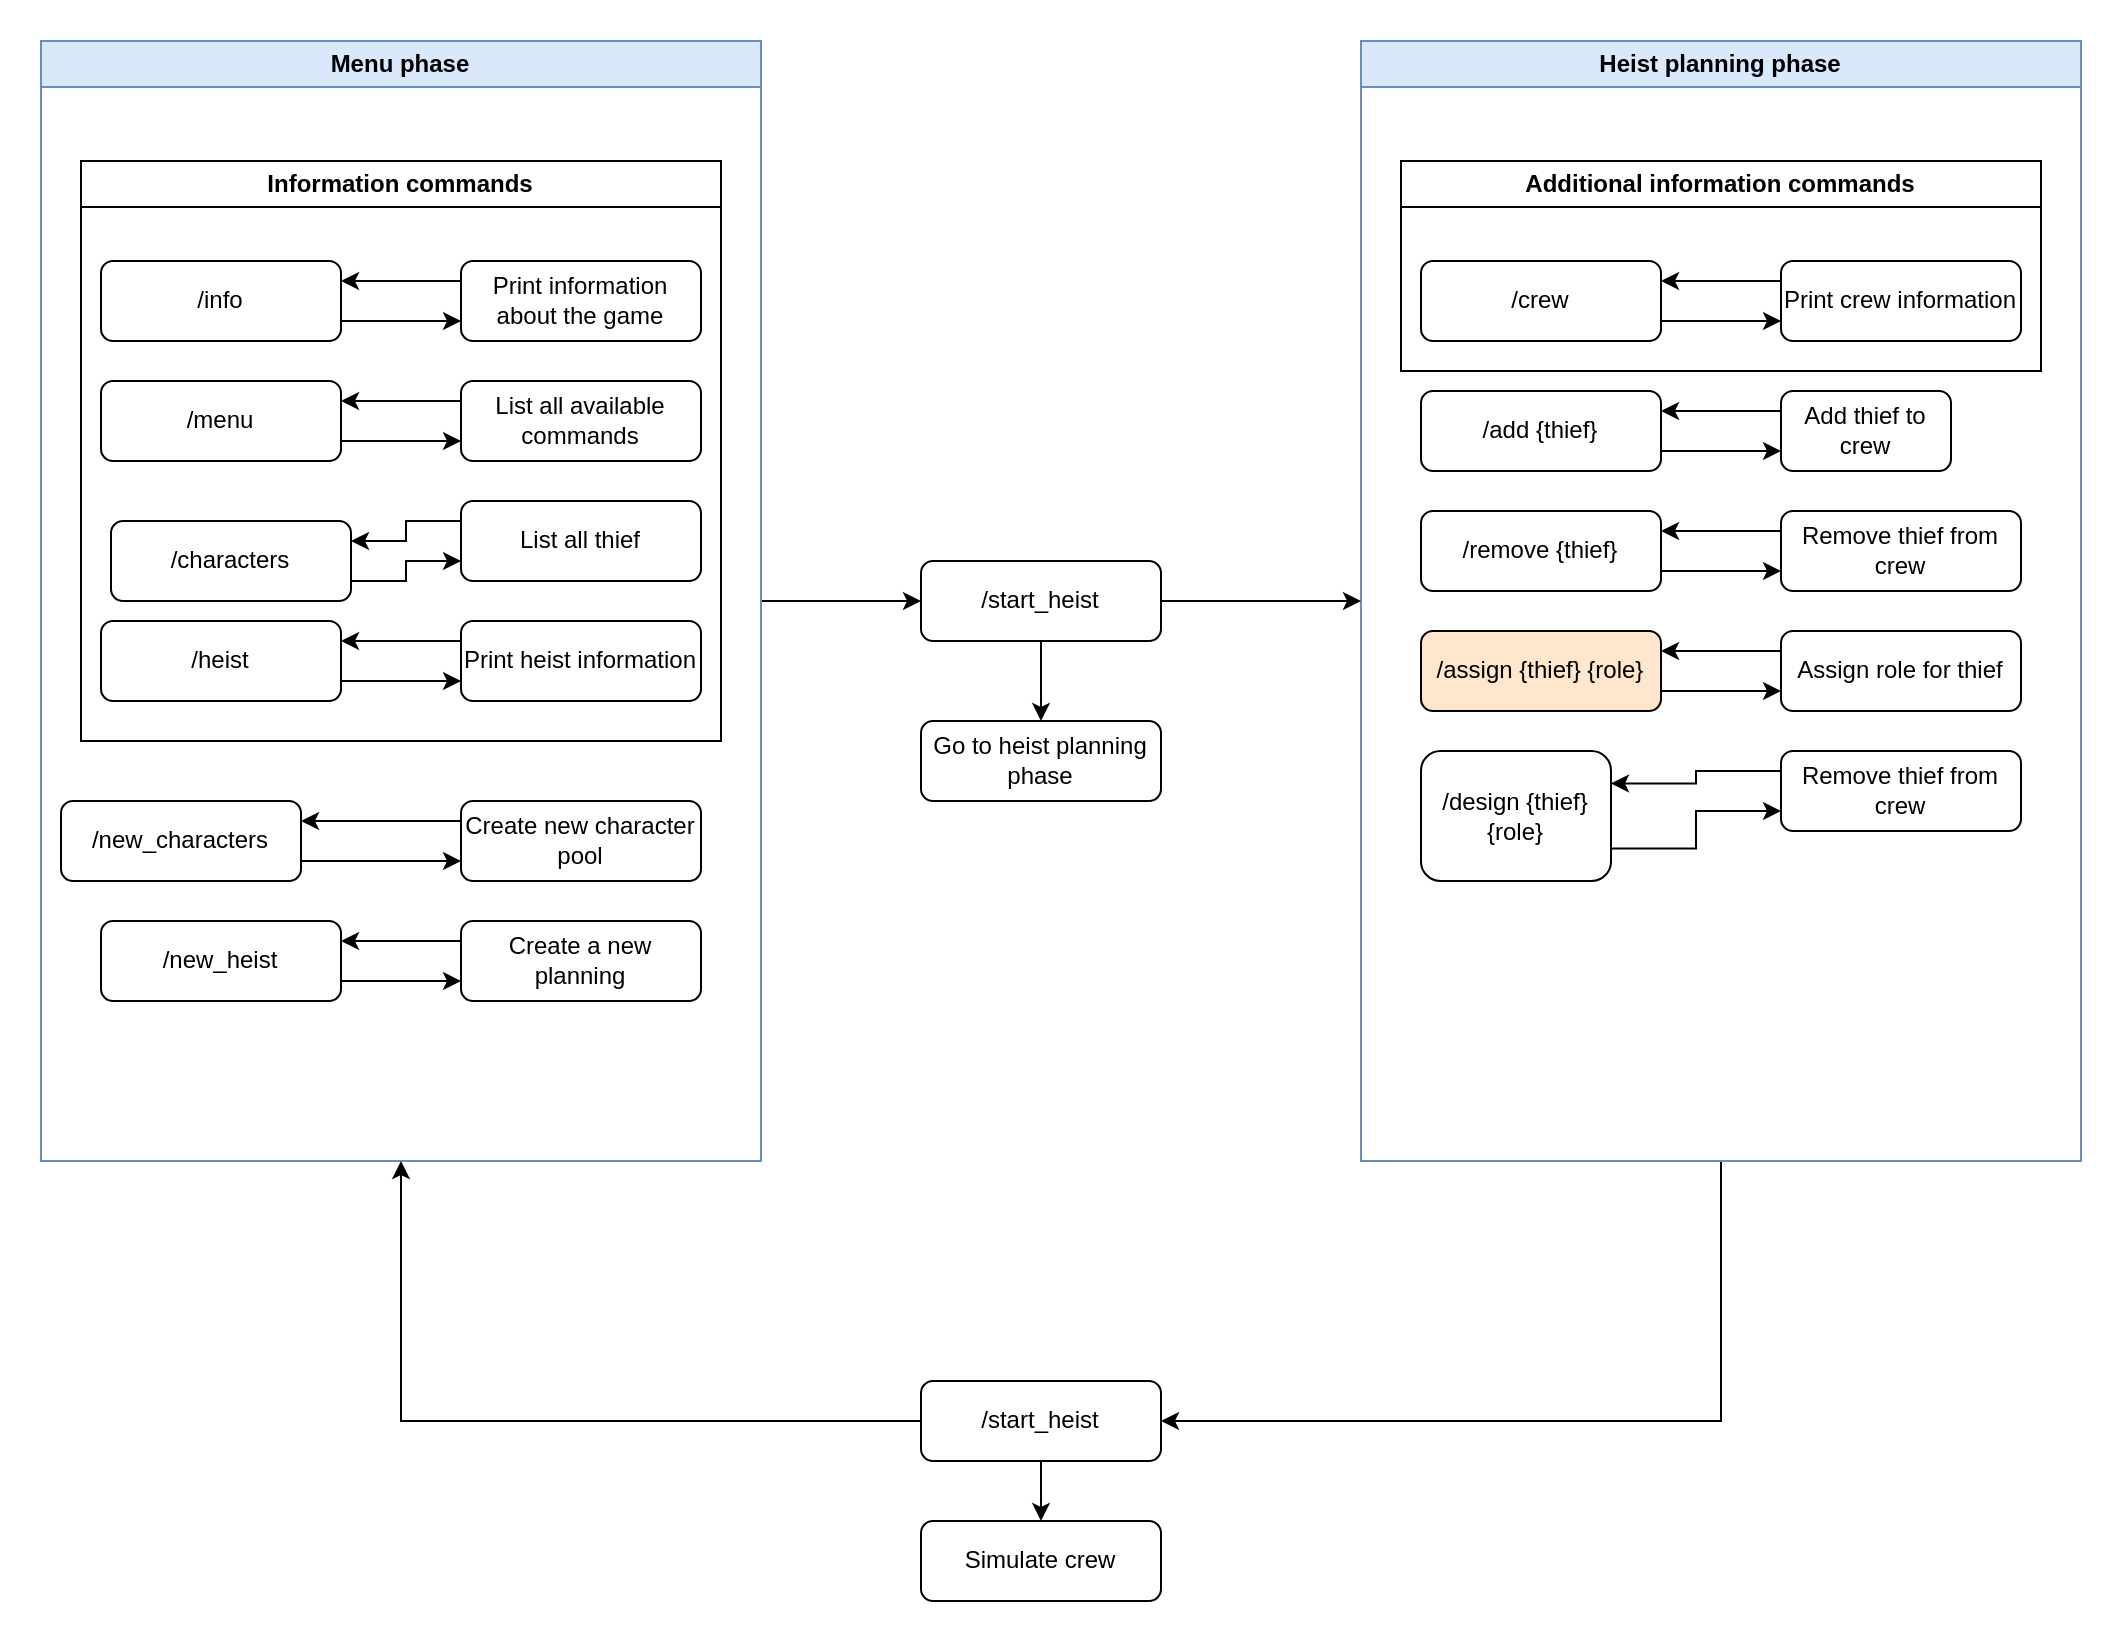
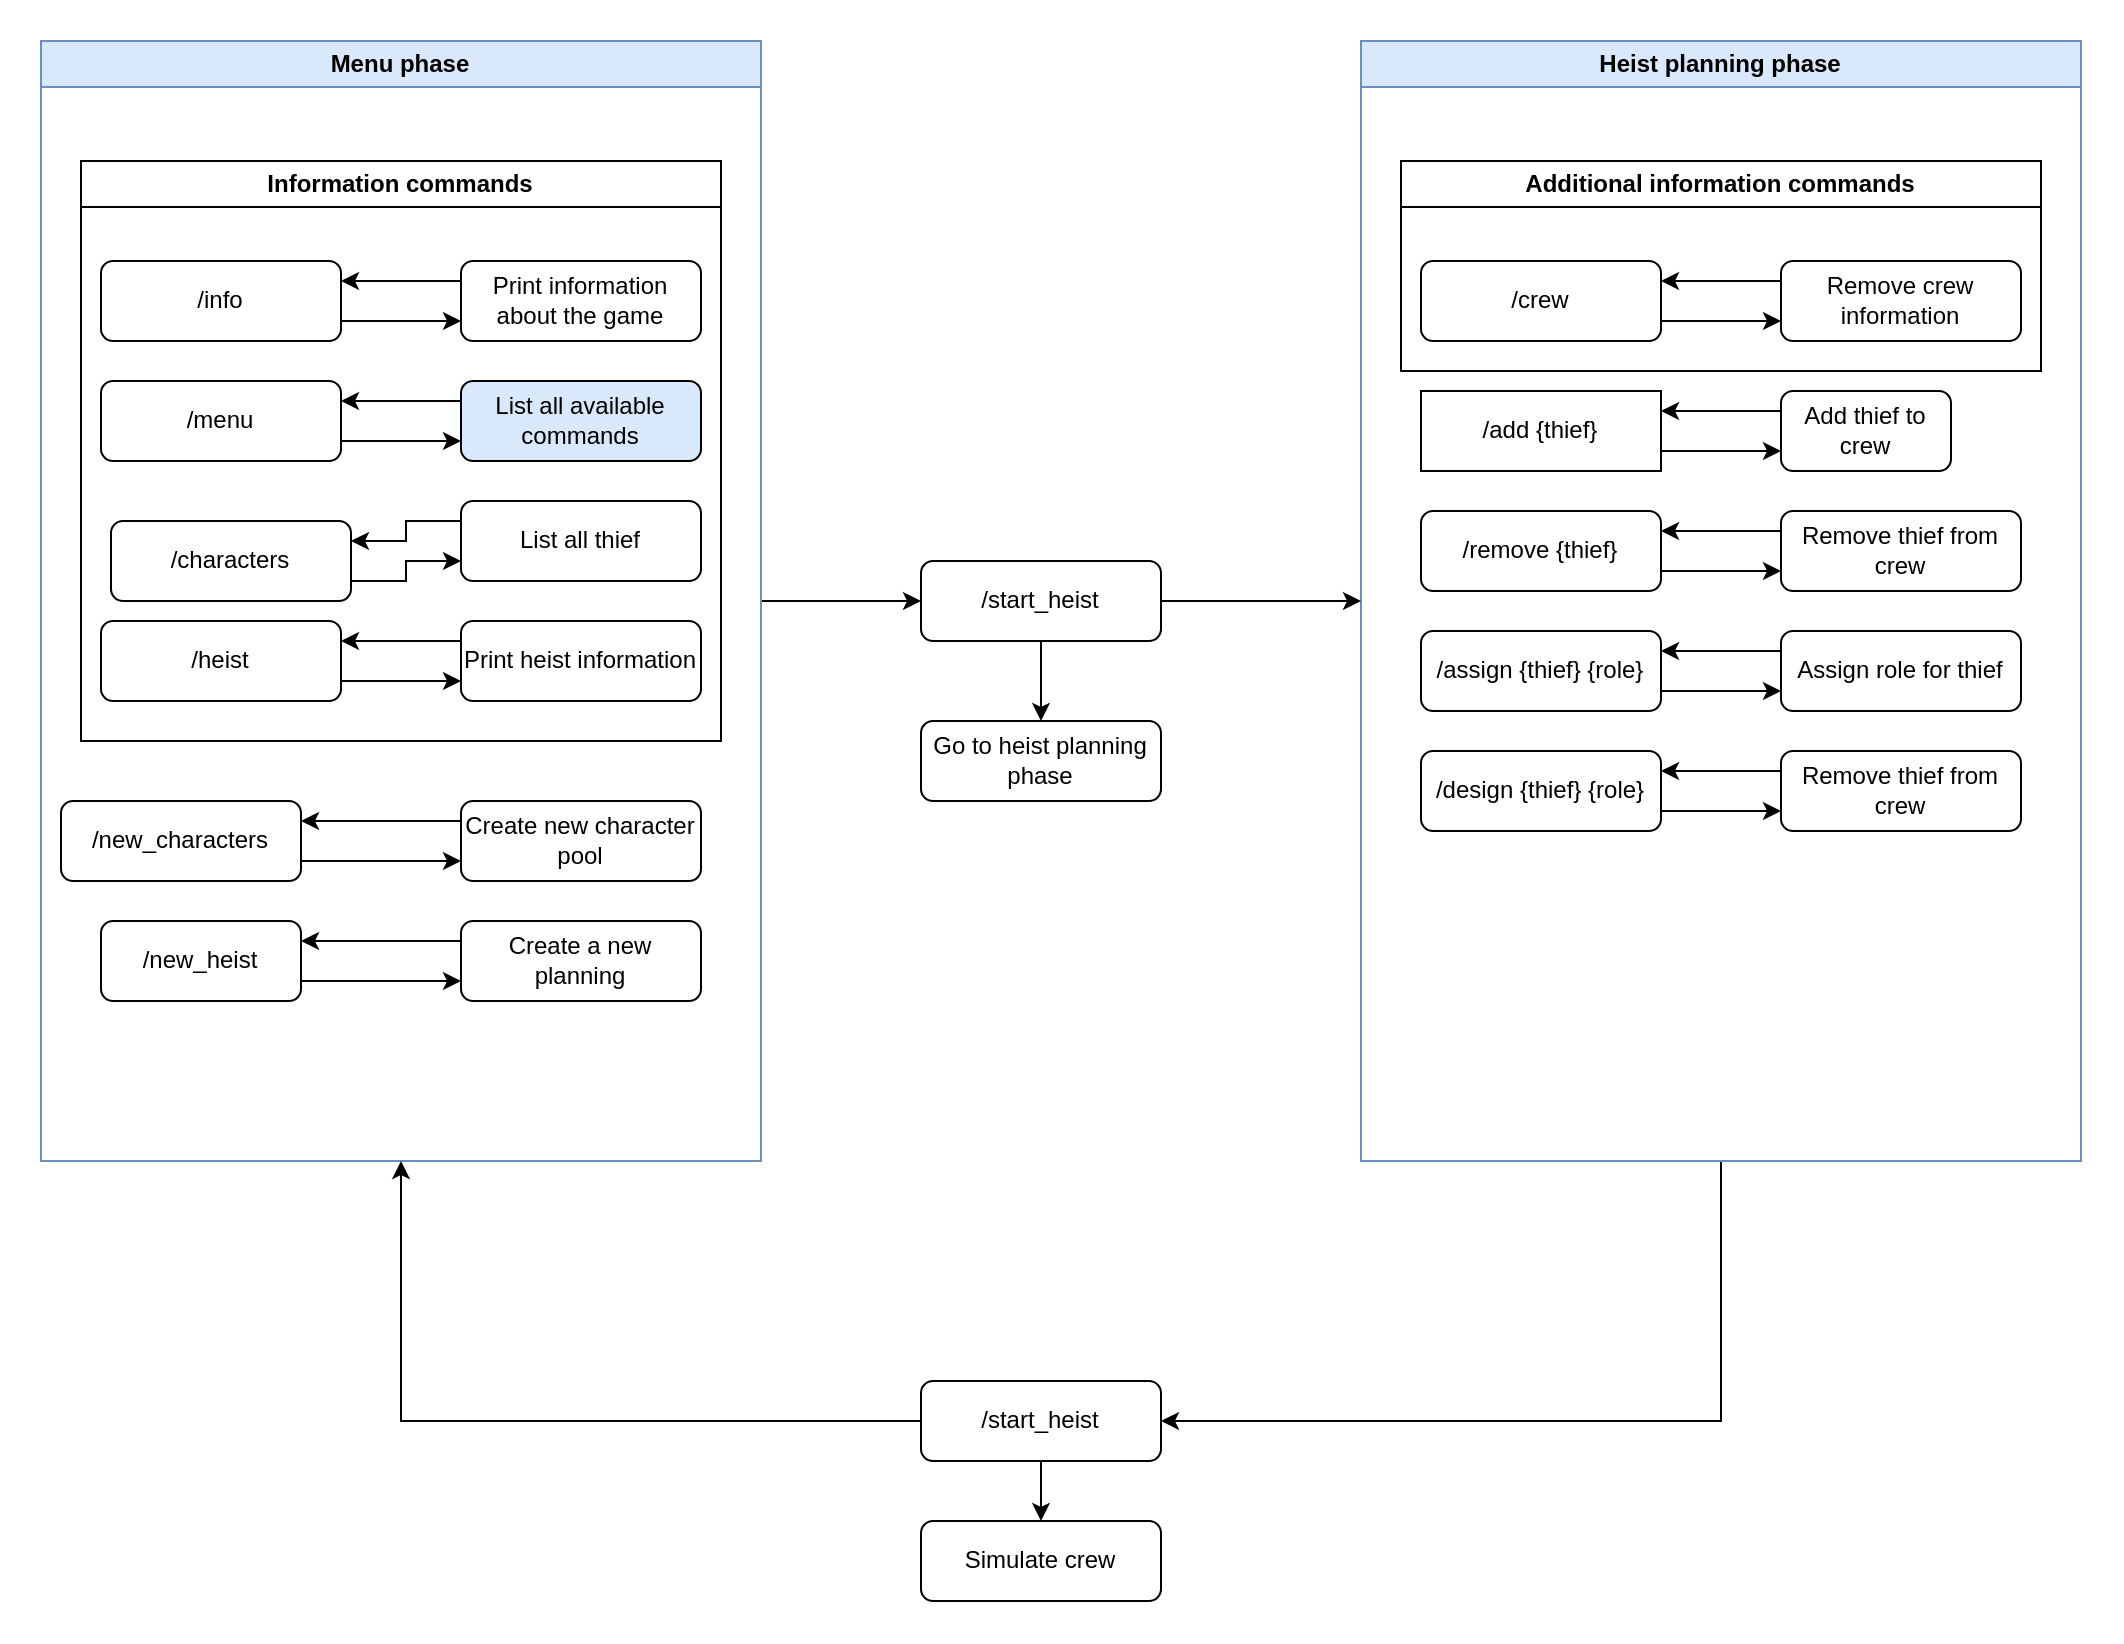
(1901, 301) -> (1901, 301)
(581, 421) -> (581, 421)
(1541, 431) -> (1541, 431)
(1541, 671) -> (1541, 671)
(1516, 816) -> (1541, 791)
(221, 961) -> (201, 961)
